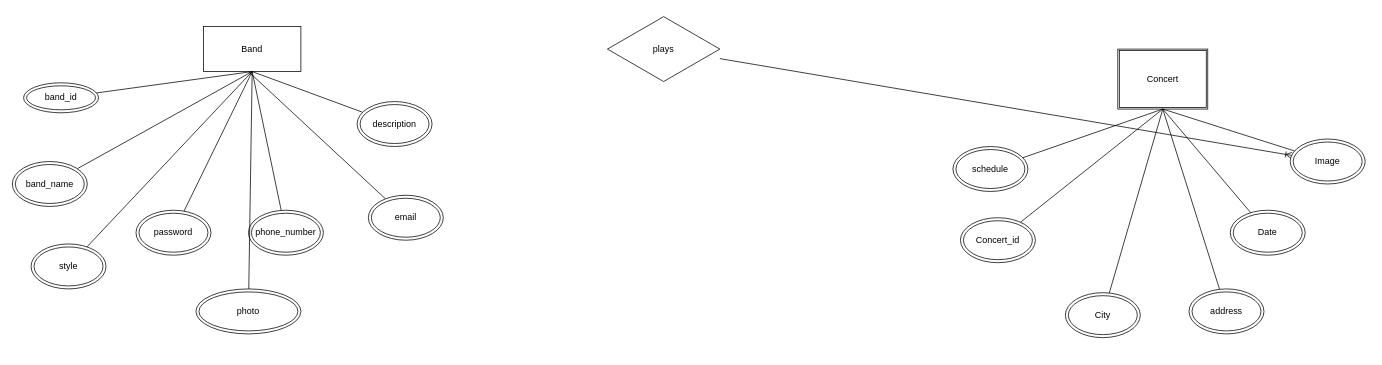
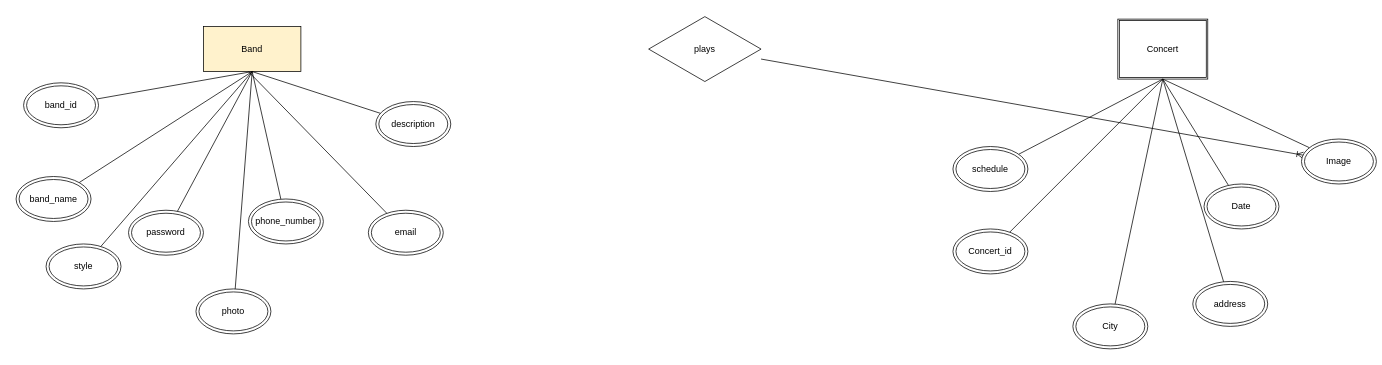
(252, 49) -> (252, 49)
(663, 49) -> (705, 49)
(1163, 79) -> (1163, 49)
(60, 98) -> (60, 105)
(394, 124) -> (413, 124)
(1328, 162) -> (1339, 162)
(49, 184) -> (53, 199)
(405, 218) -> (405, 233)
(173, 233) -> (165, 233)
(285, 233) -> (285, 222)
(1268, 233) -> (1242, 207)
(998, 240) -> (990, 252)
(68, 267) -> (83, 267)
(248, 312) -> (233, 312)
(1227, 312) -> (1230, 304)
(1103, 315) -> (1110, 327)
